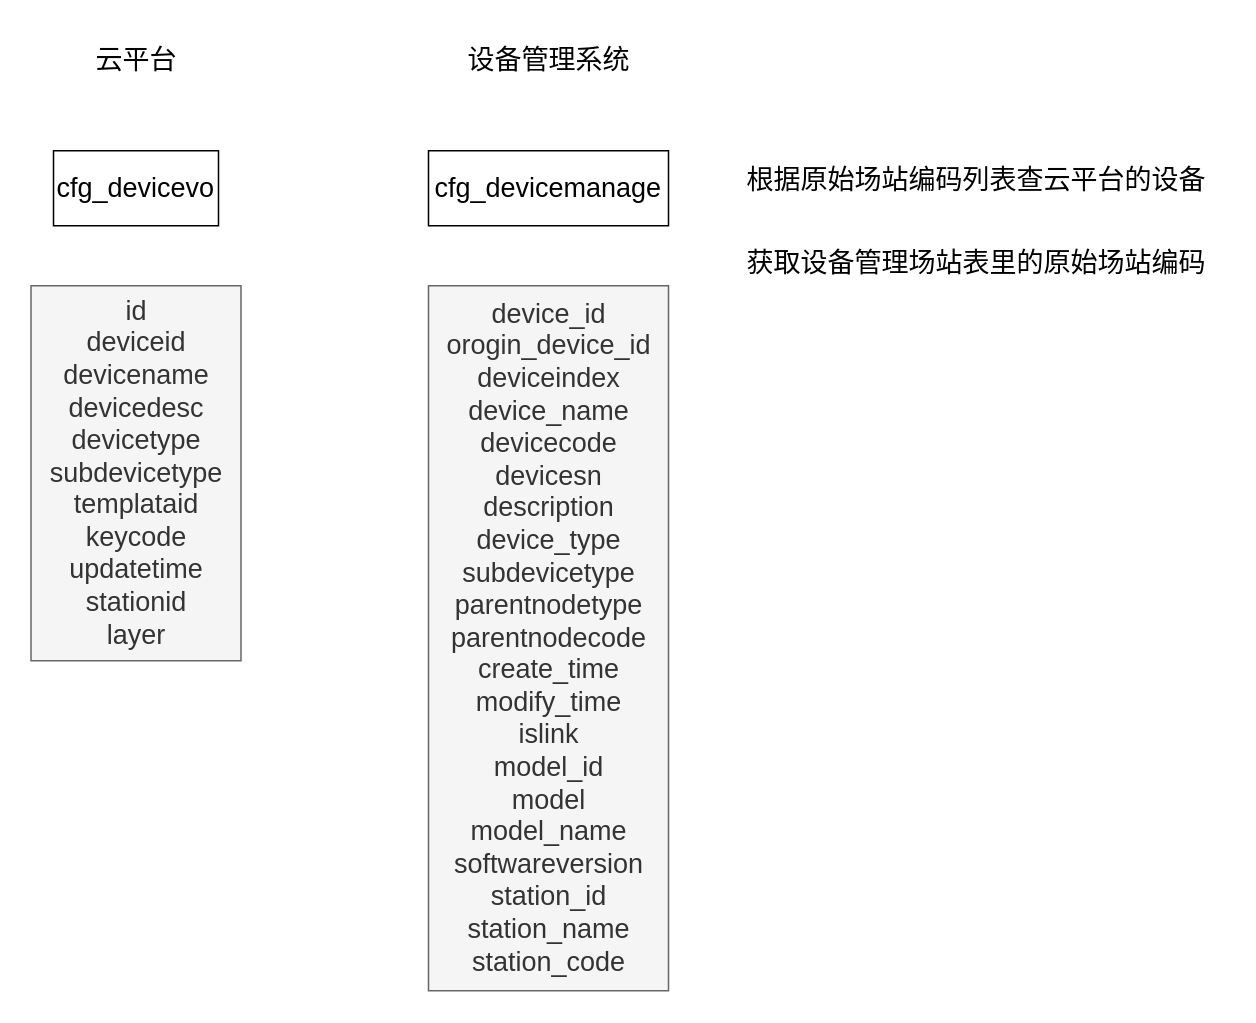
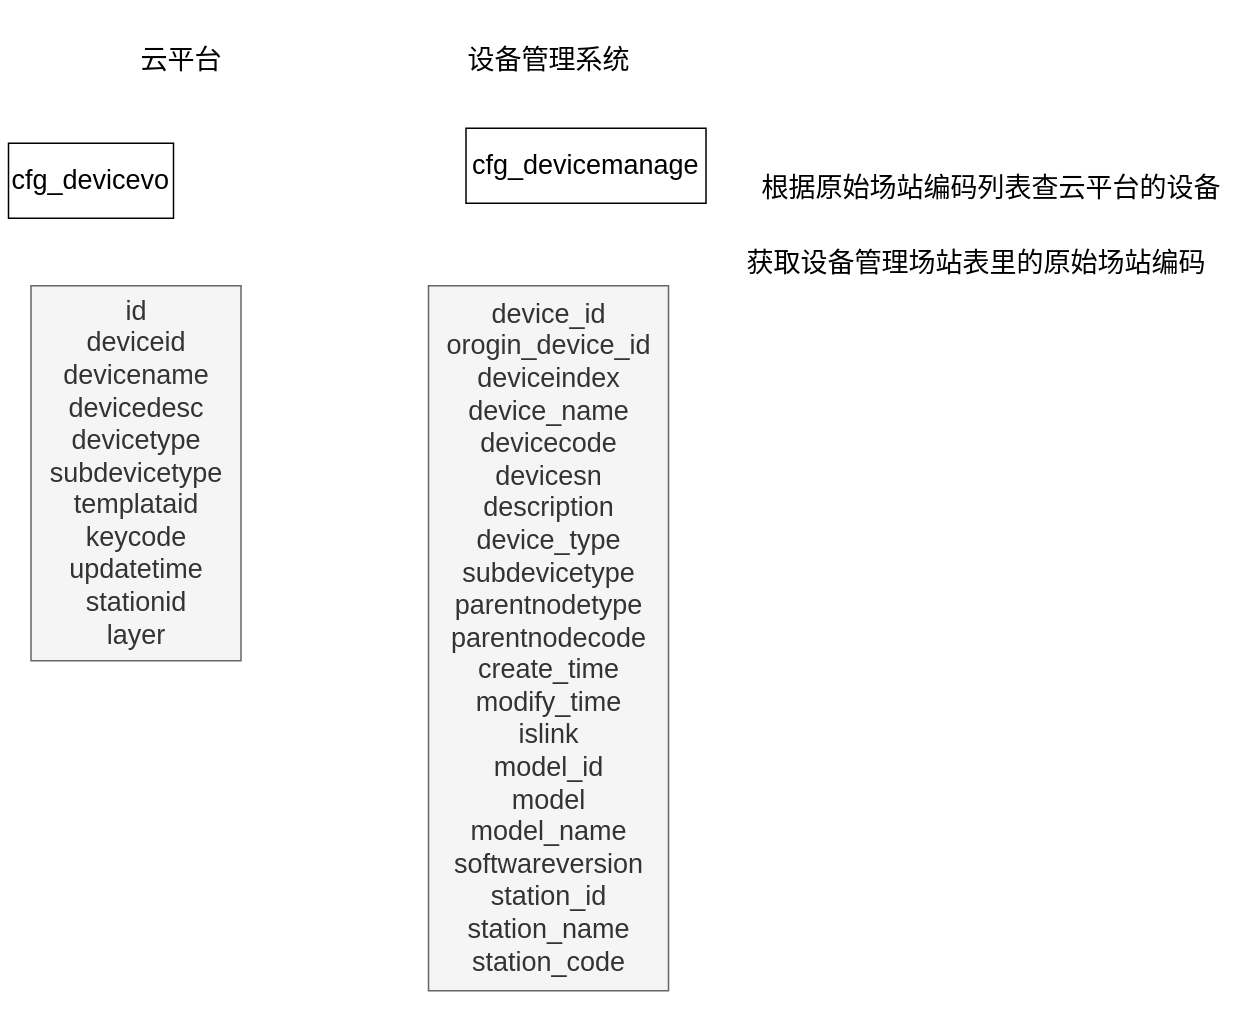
(136, 61) -> (181, 61)
(976, 181) -> (991, 188)
(136, 188) -> (91, 181)
(548, 188) -> (586, 166)
